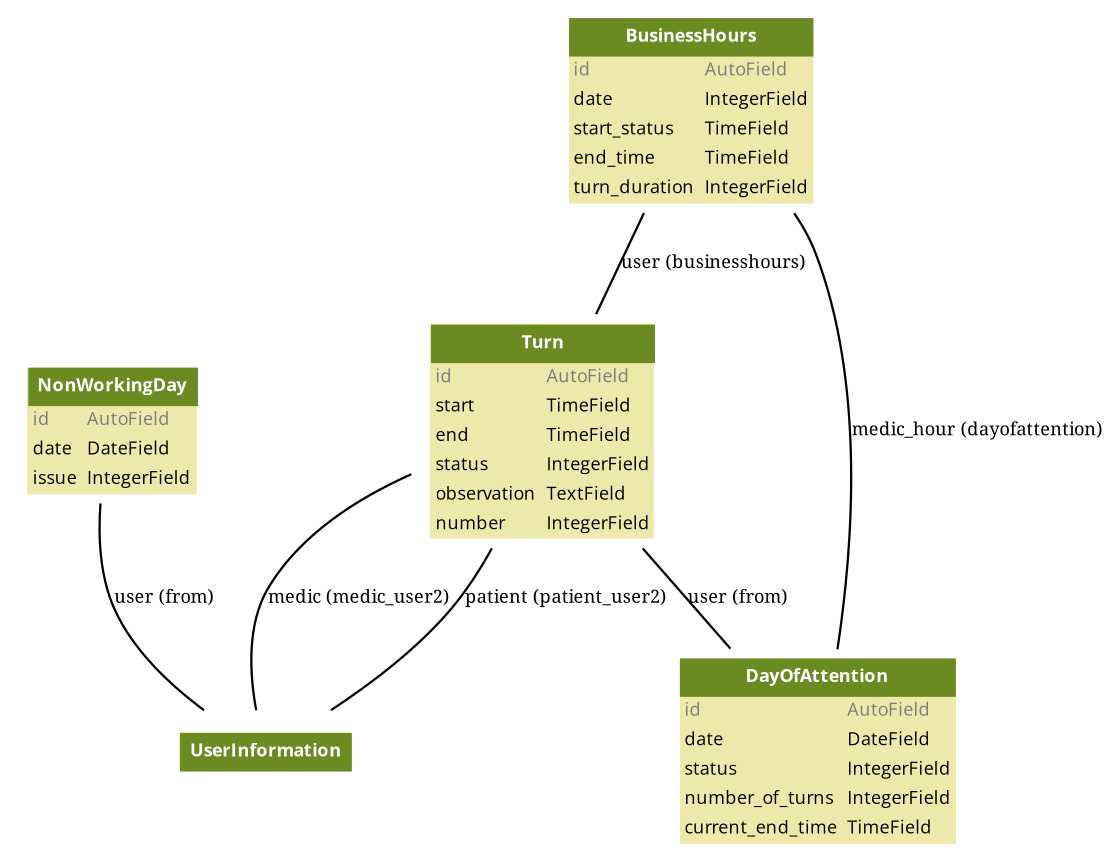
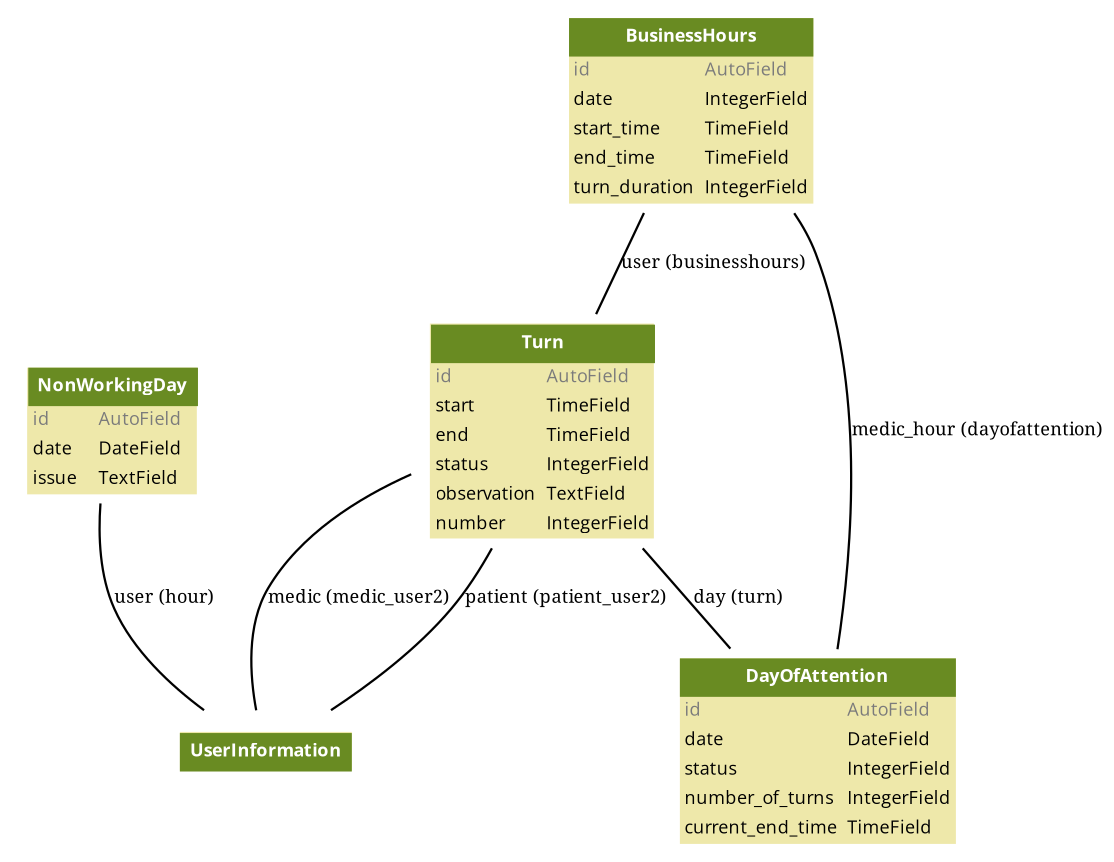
(624, 129) -> (618, 129)
(139, 479) -> (139, 479)
(165, 598) -> (165, 598)
(739, 598) -> (739, 598)
